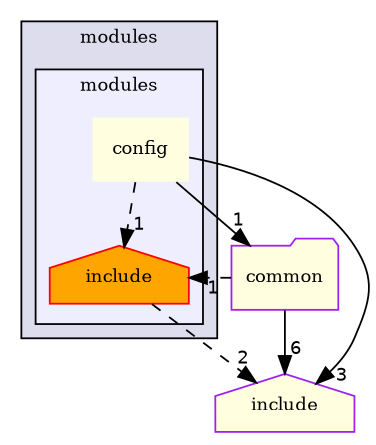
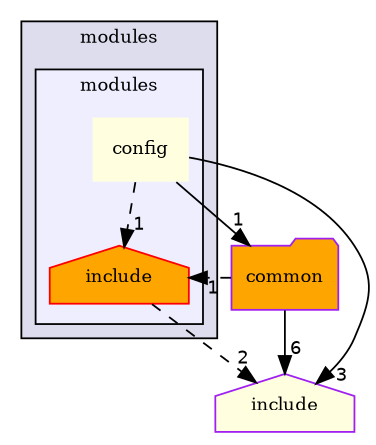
(285, 278) -> (285, 278)
